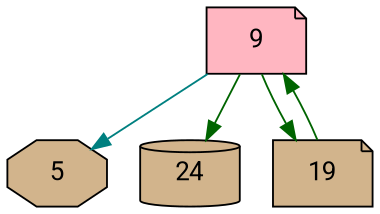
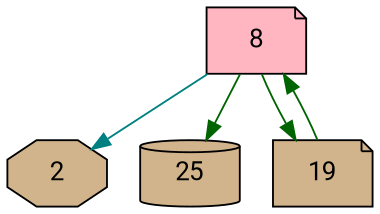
(256, 41) -> (256, 41)
(57, 173) -> (57, 173)
(190, 173) -> (190, 173)
